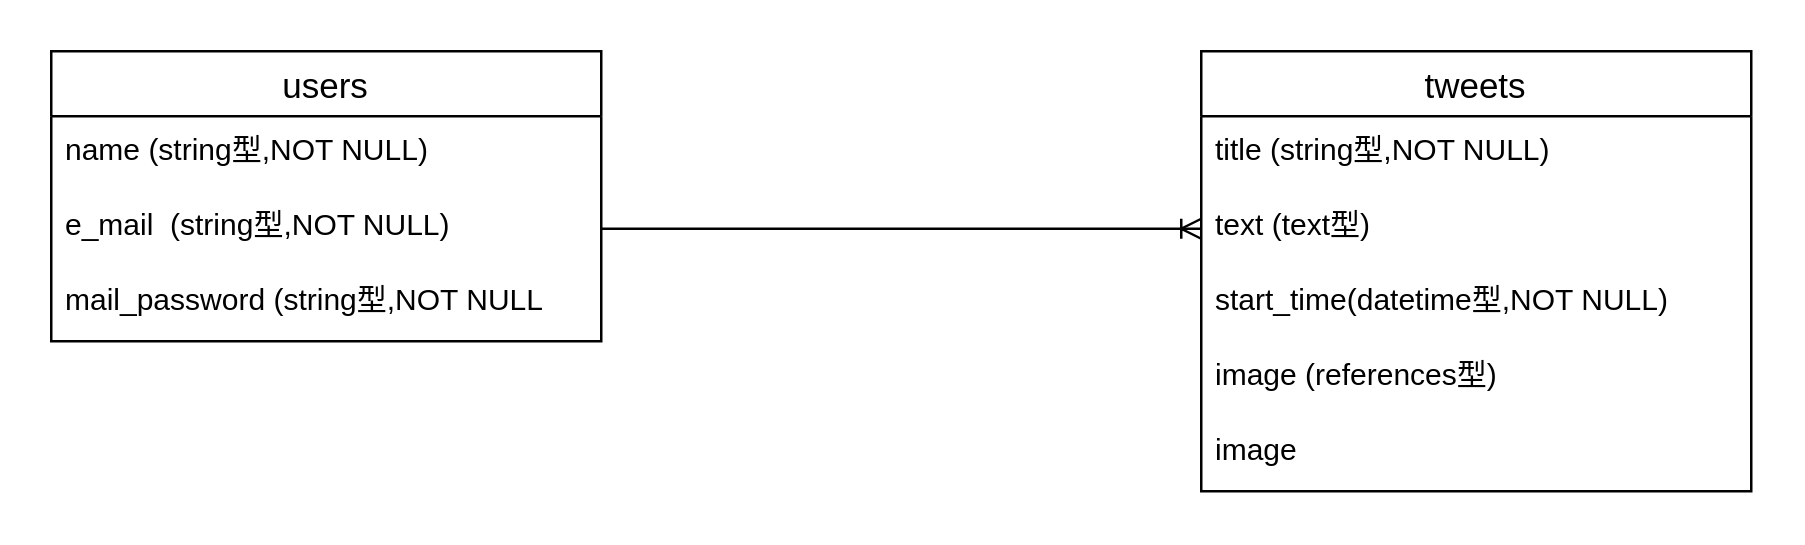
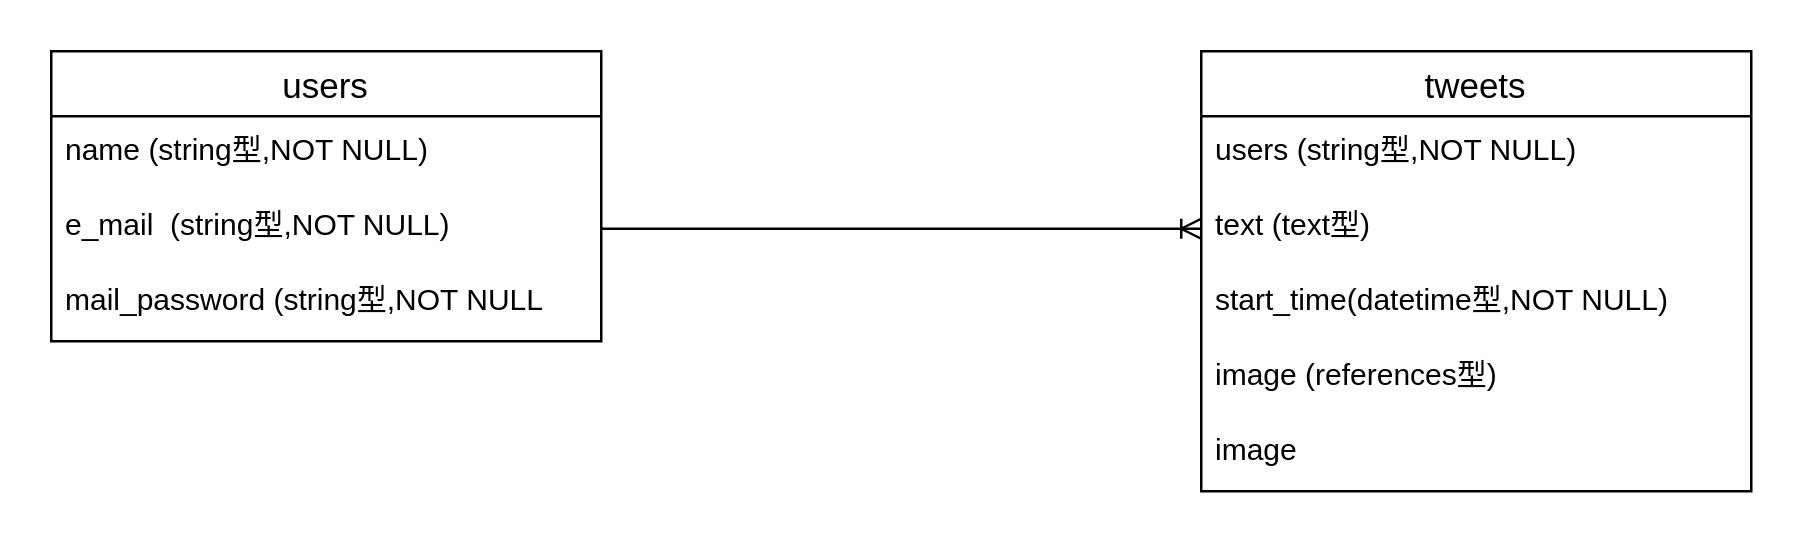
(1400, 150) -> (1408, 150)
